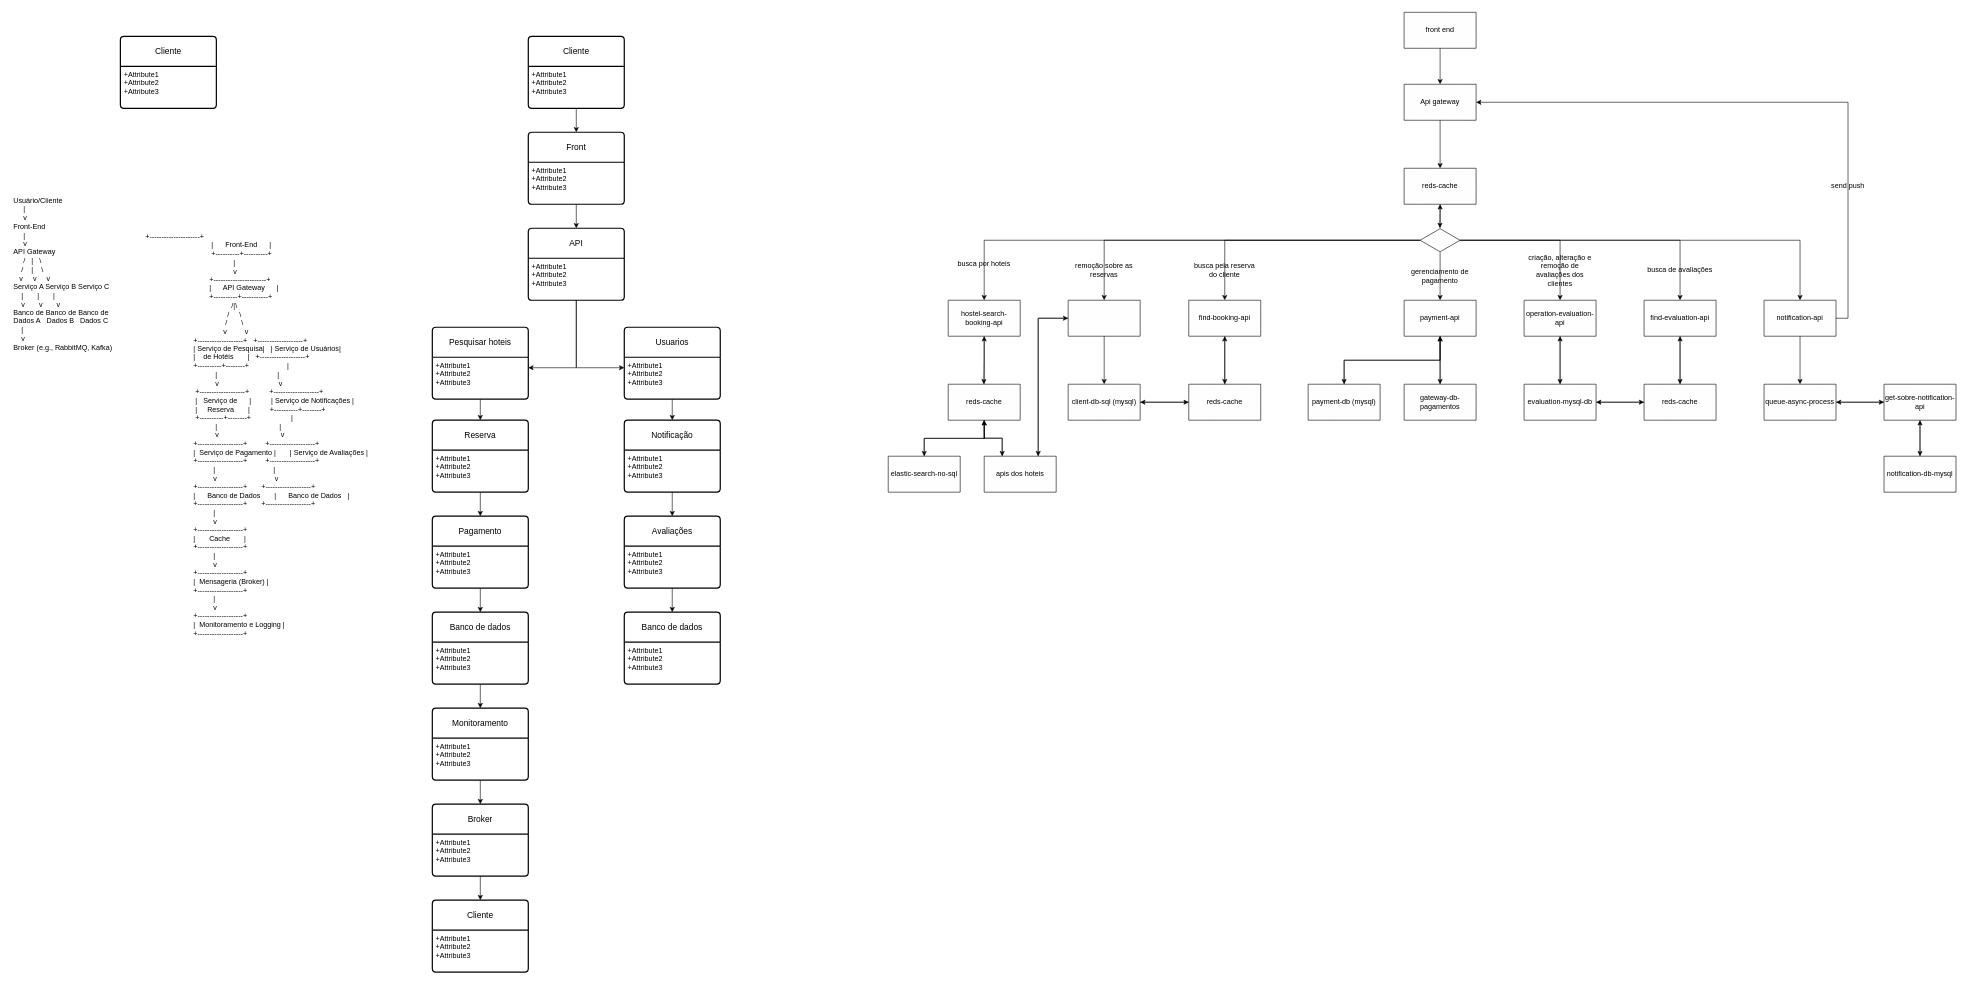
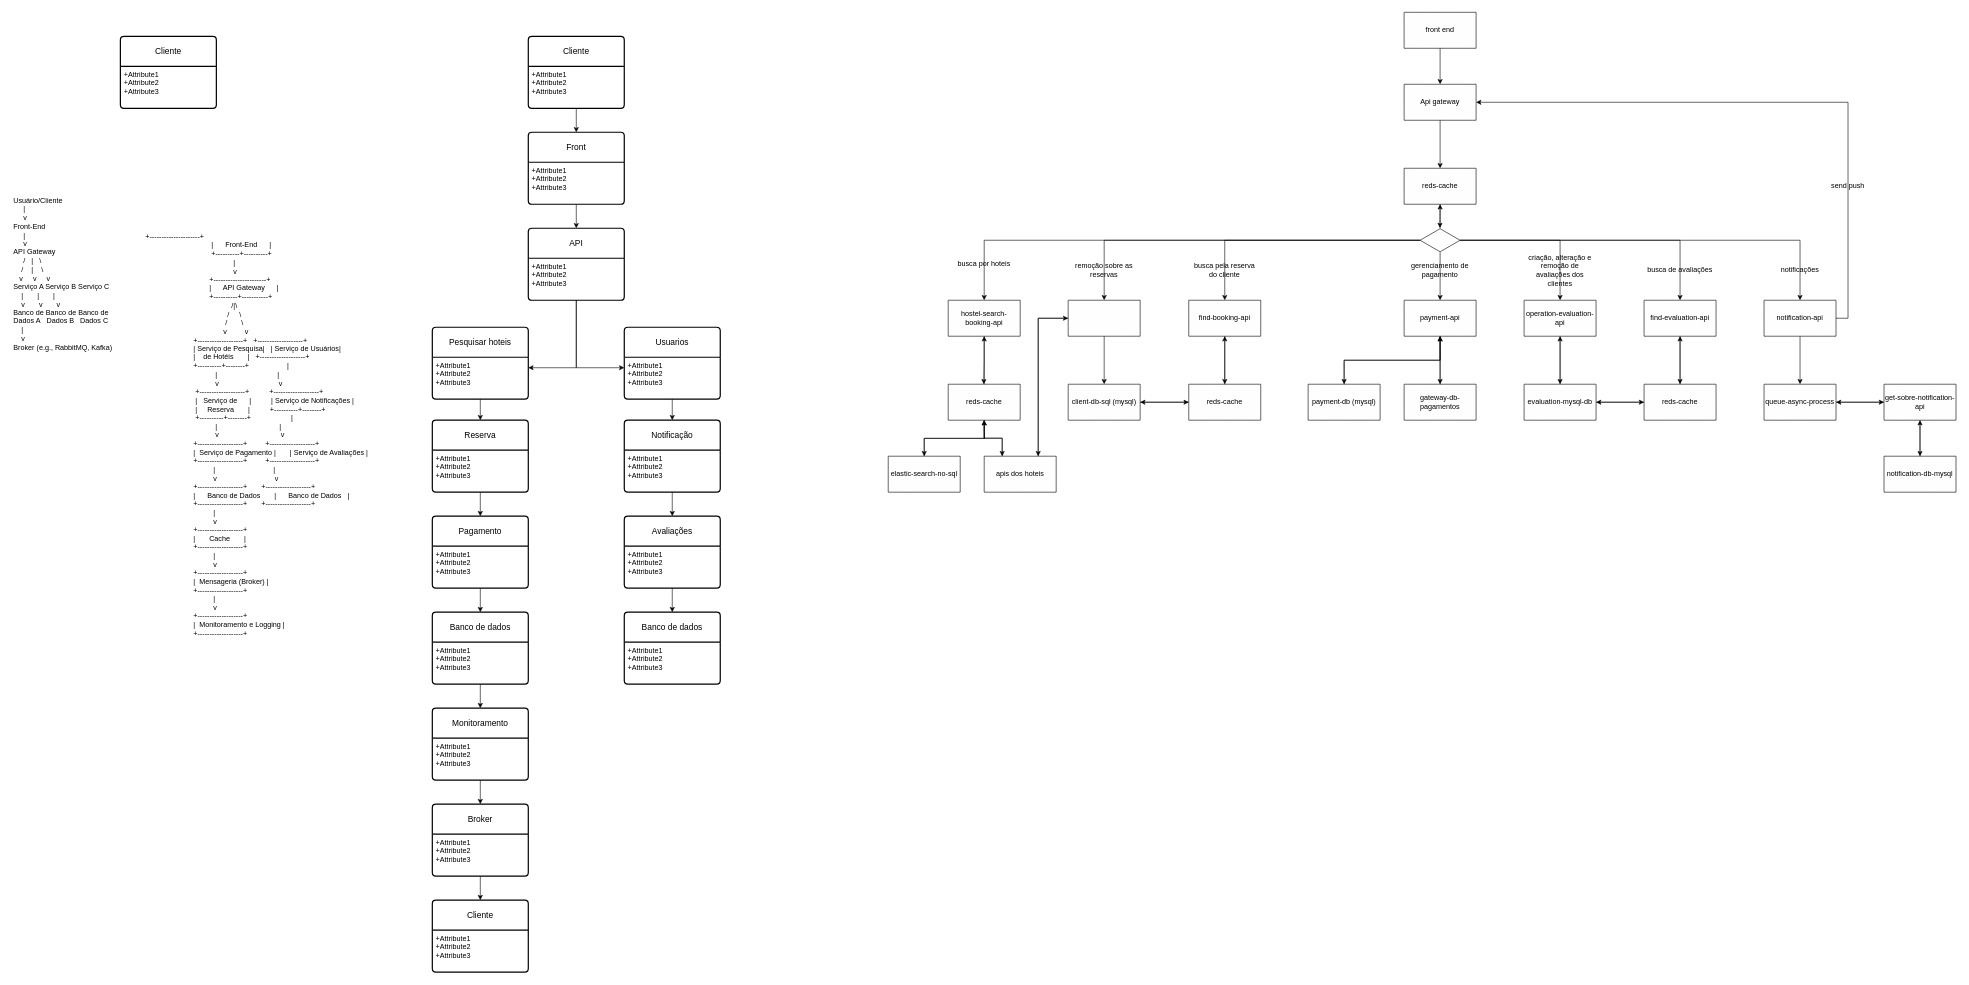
none -> (1800, 270)
(1440, 276) -> (1440, 270)
